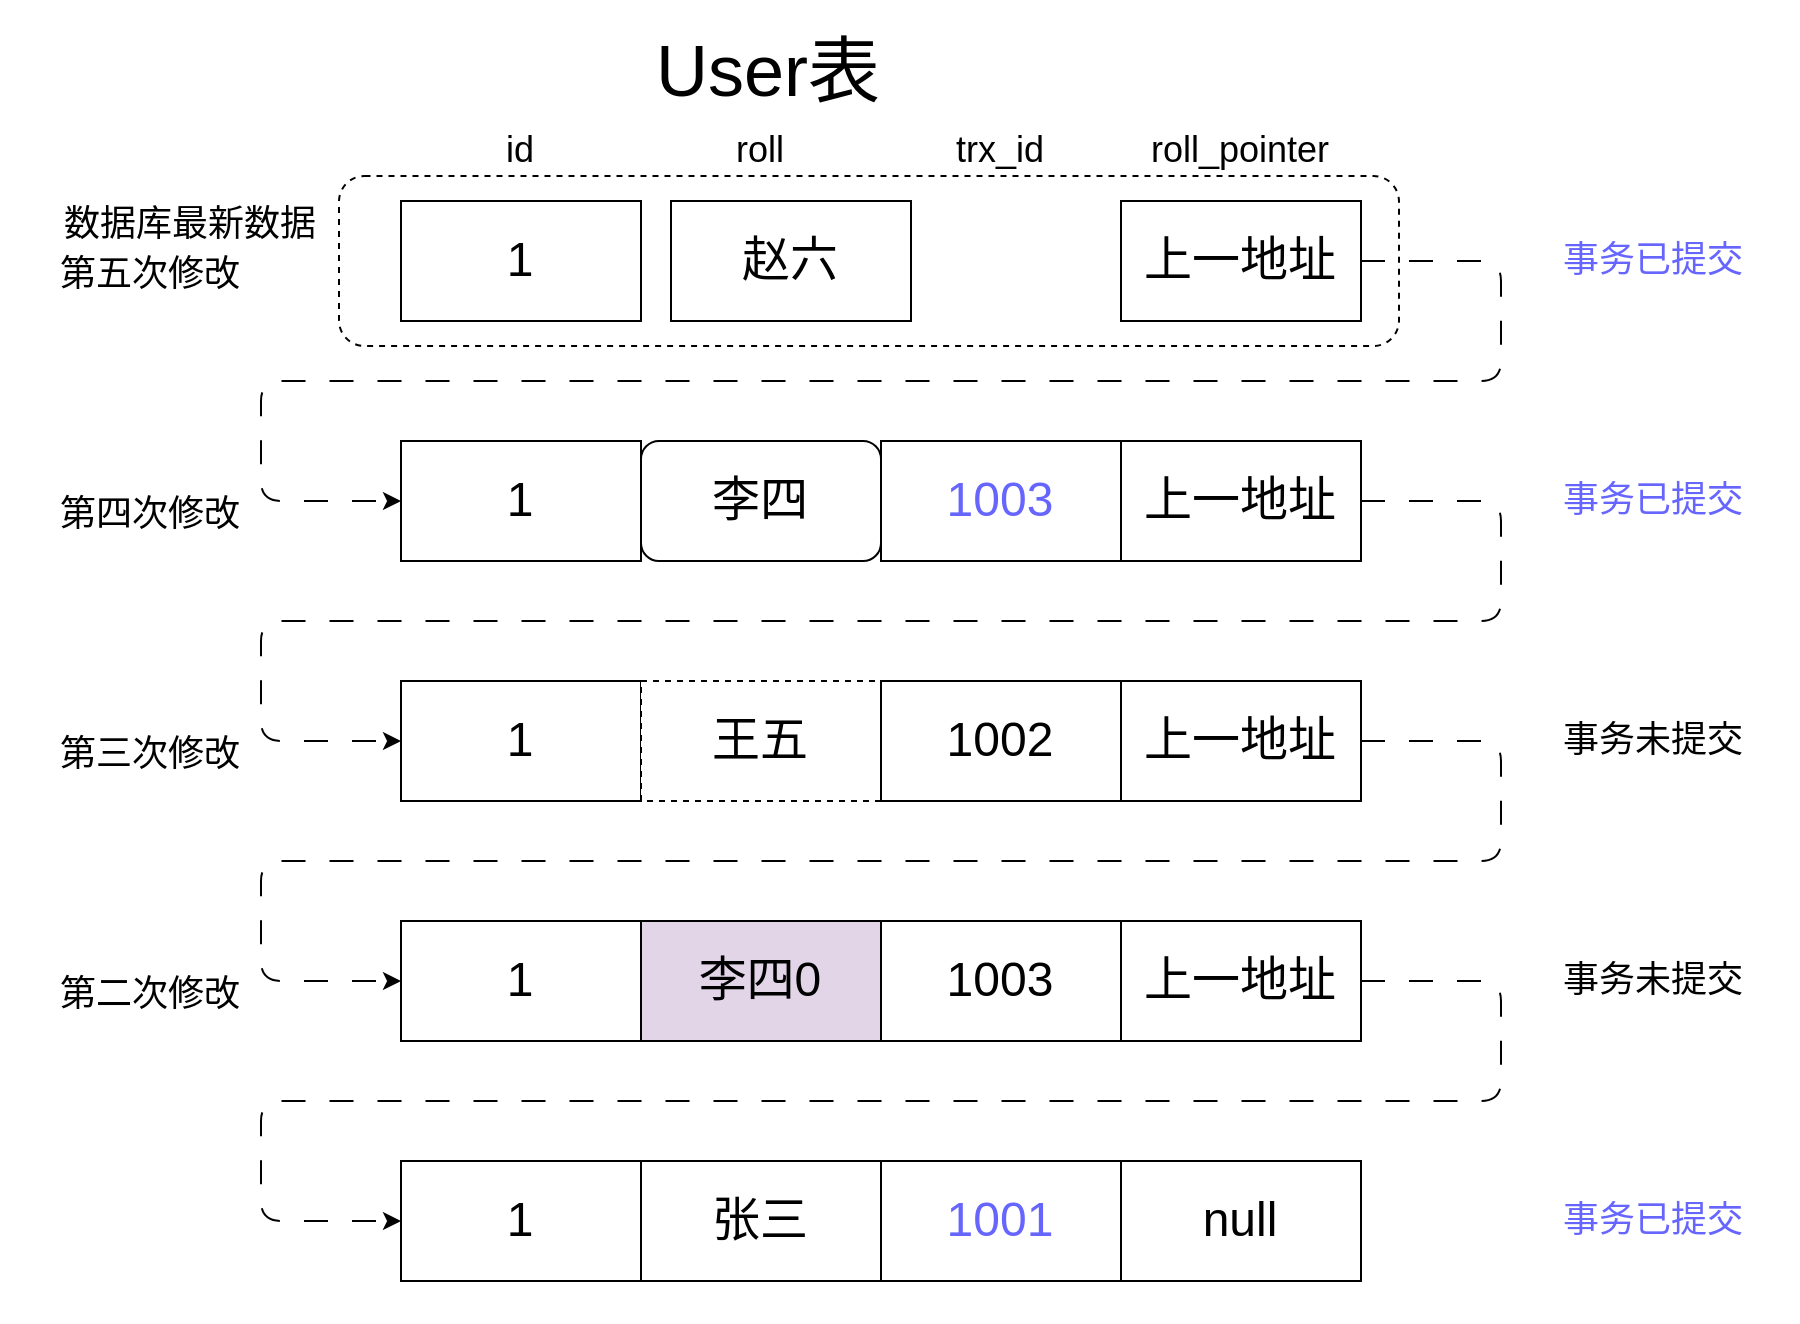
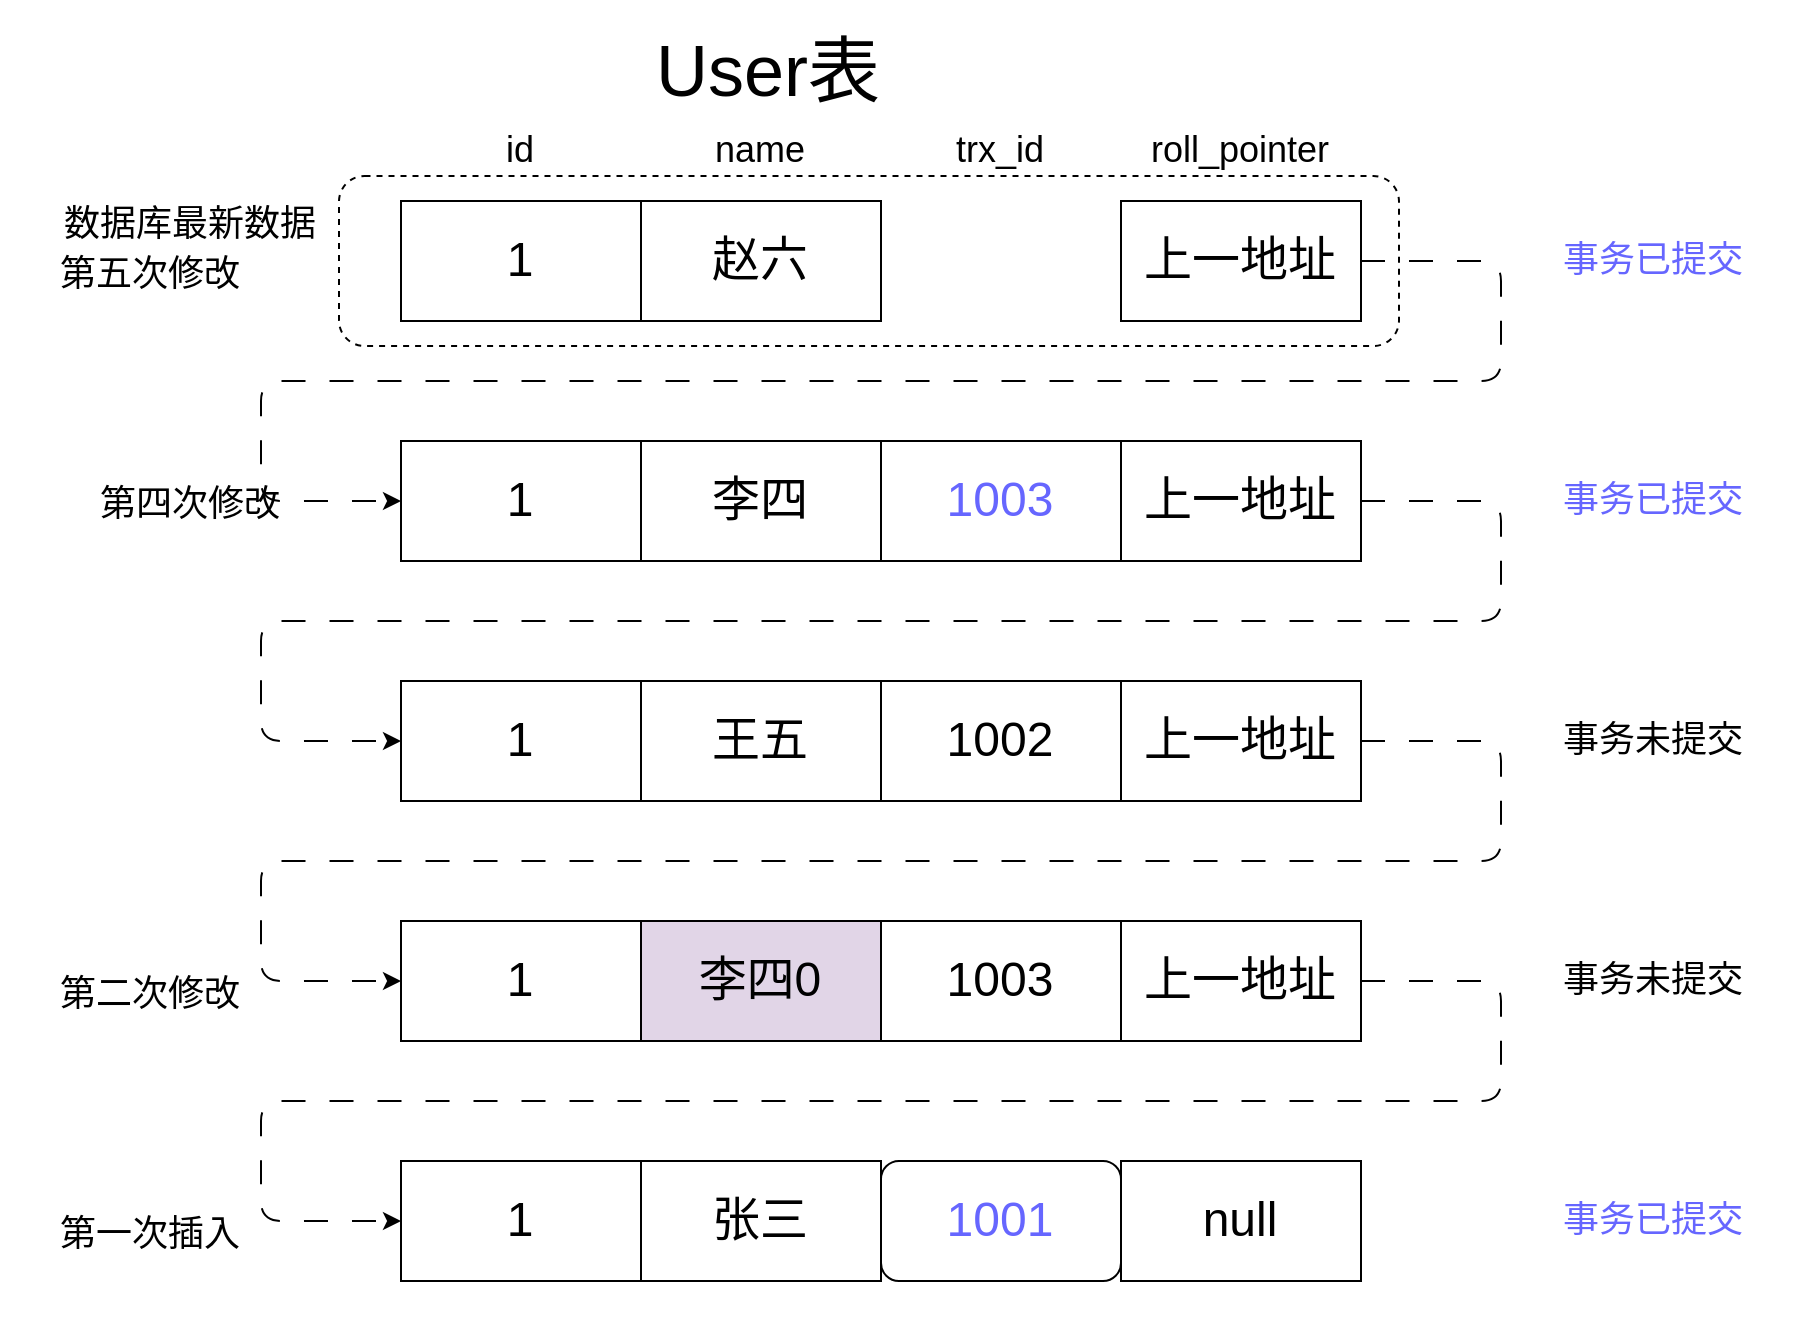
(761, 151) -> (761, 151)
(791, 261) -> (761, 261)
(151, 501) -> (191, 491)
(761, 501) -> (761, 501)
(151, 741) -> none
(761, 741) -> (761, 741)
none -> (151, 1221)
(1001, 1221) -> (1001, 1221)
